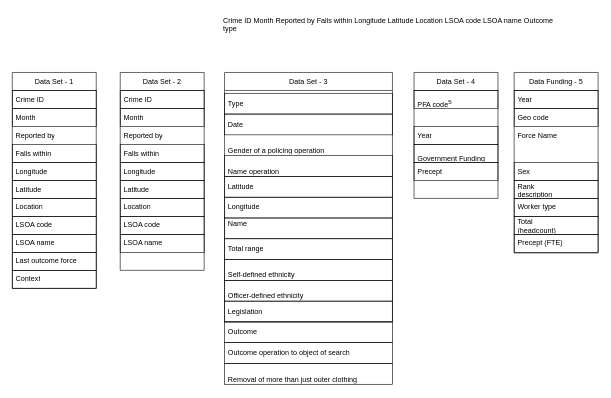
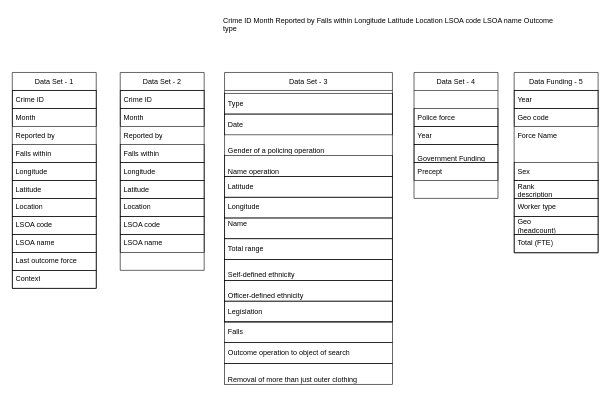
(456, 99) -> none
none -> (456, 117)
(540, 225) -> (540, 225)
(543, 243) -> (538, 243)
(242, 332) -> (237, 332)
